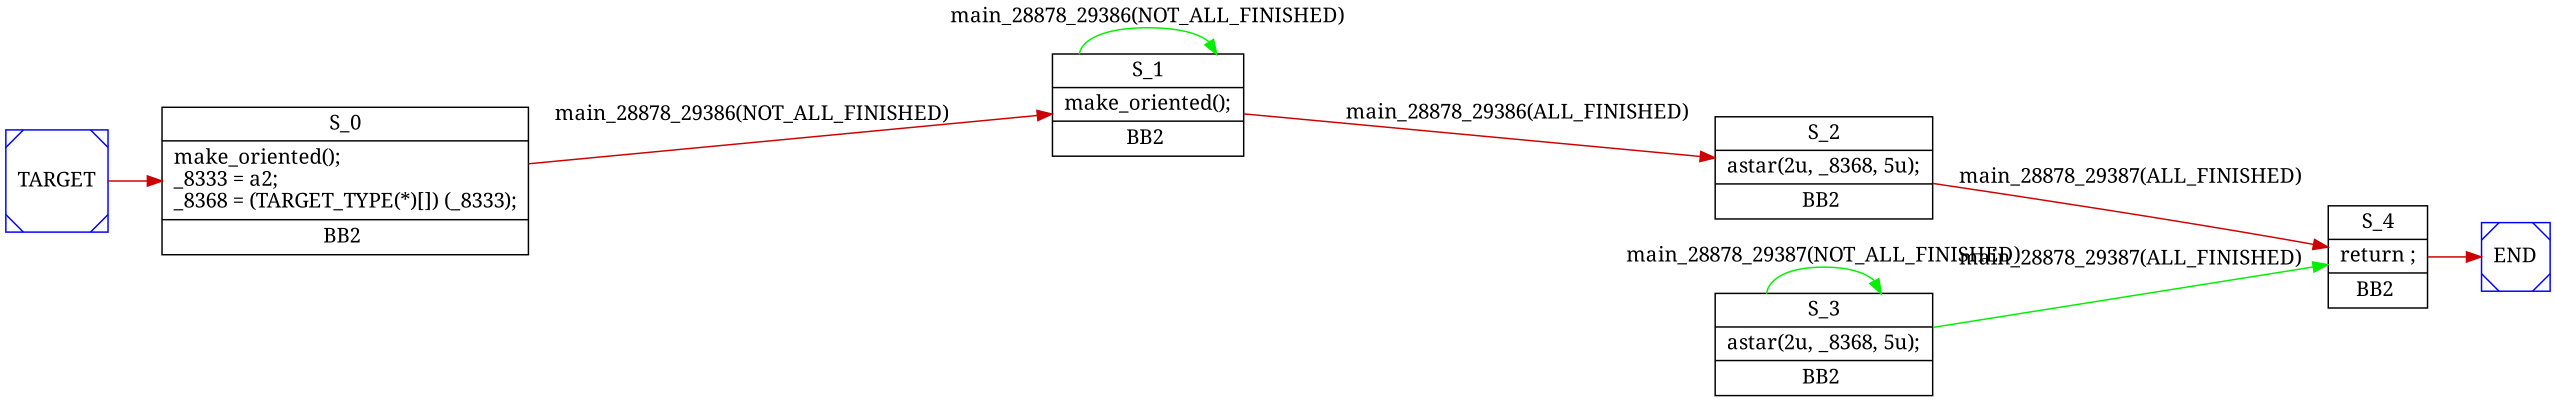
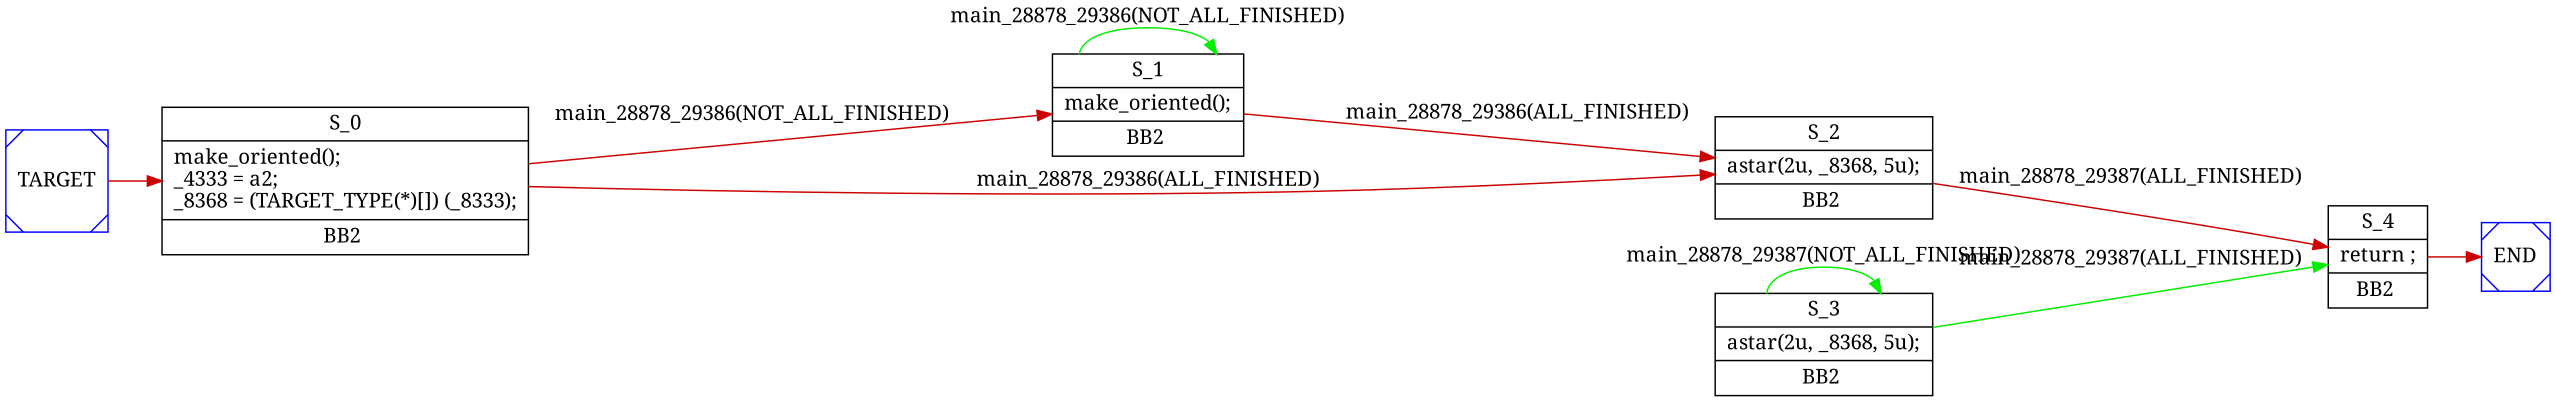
(226, 180) -> (226, 180)
none -> (1115, 194)
